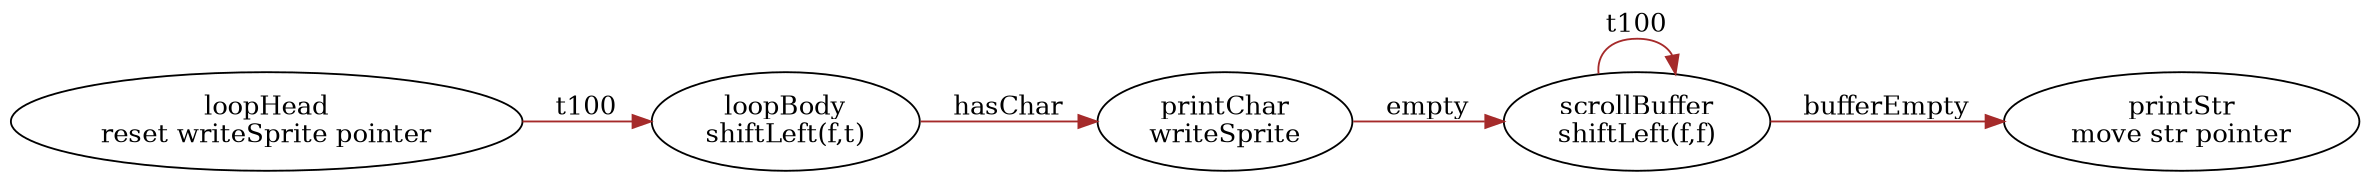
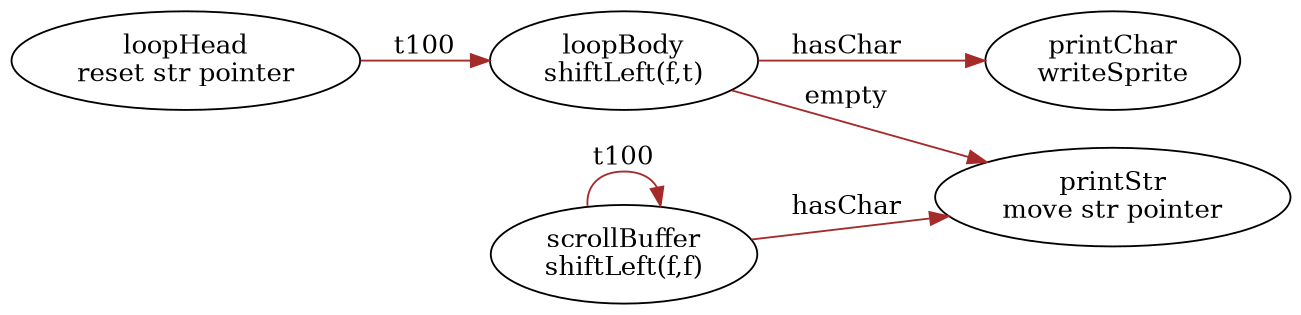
(1887, 108) -> (847, 207)
(267, 121) -> (186, 61)
(1419, 121) -> none
none -> (850, 124)
